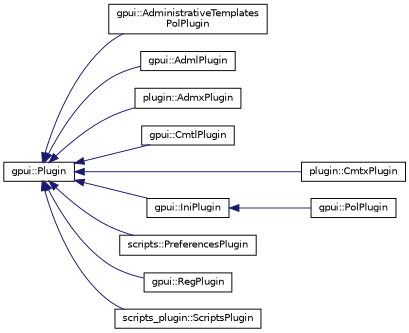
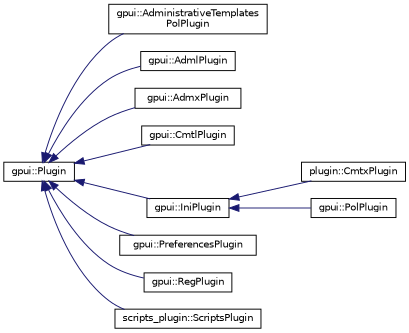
(188, 98) -> (188, 98)
(193, 172) -> (275, 189)
(188, 245) -> (188, 245)
